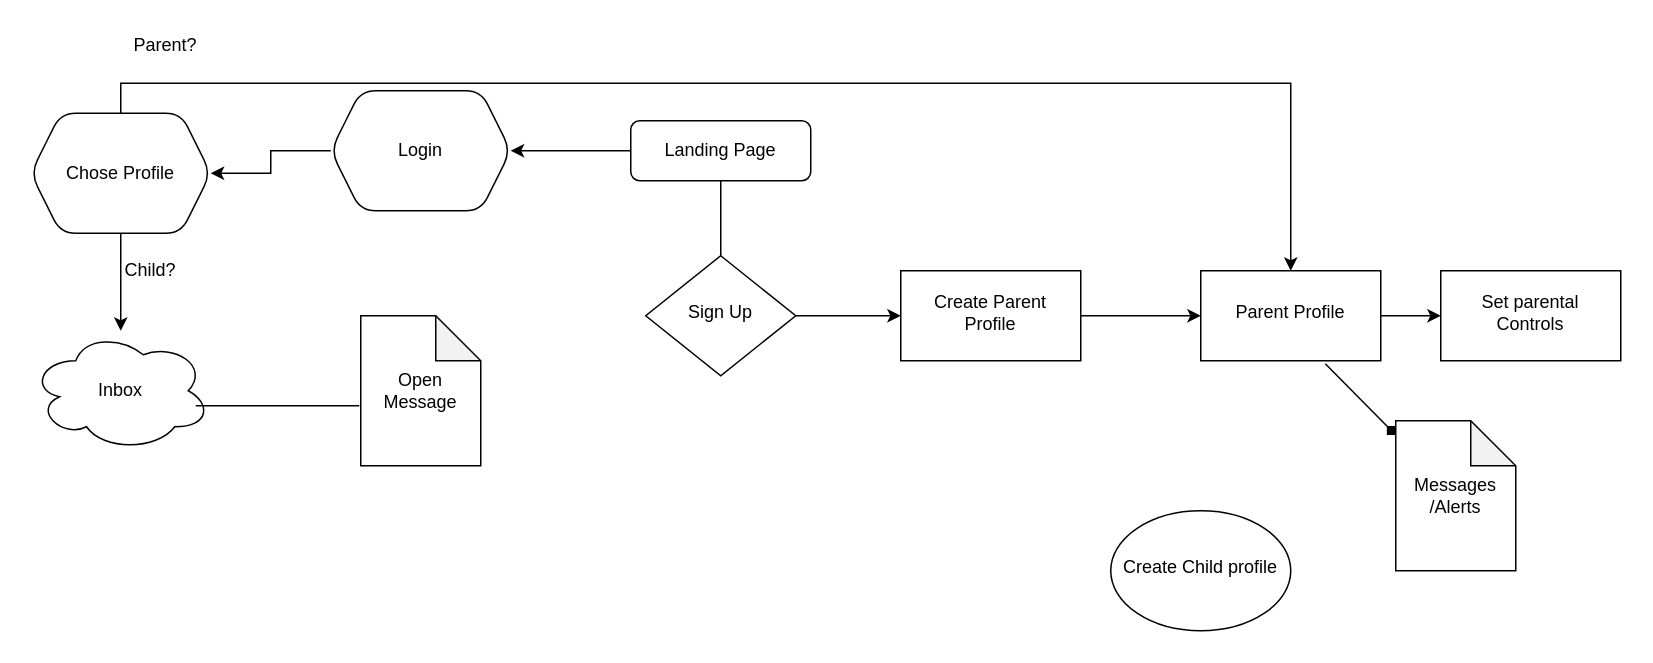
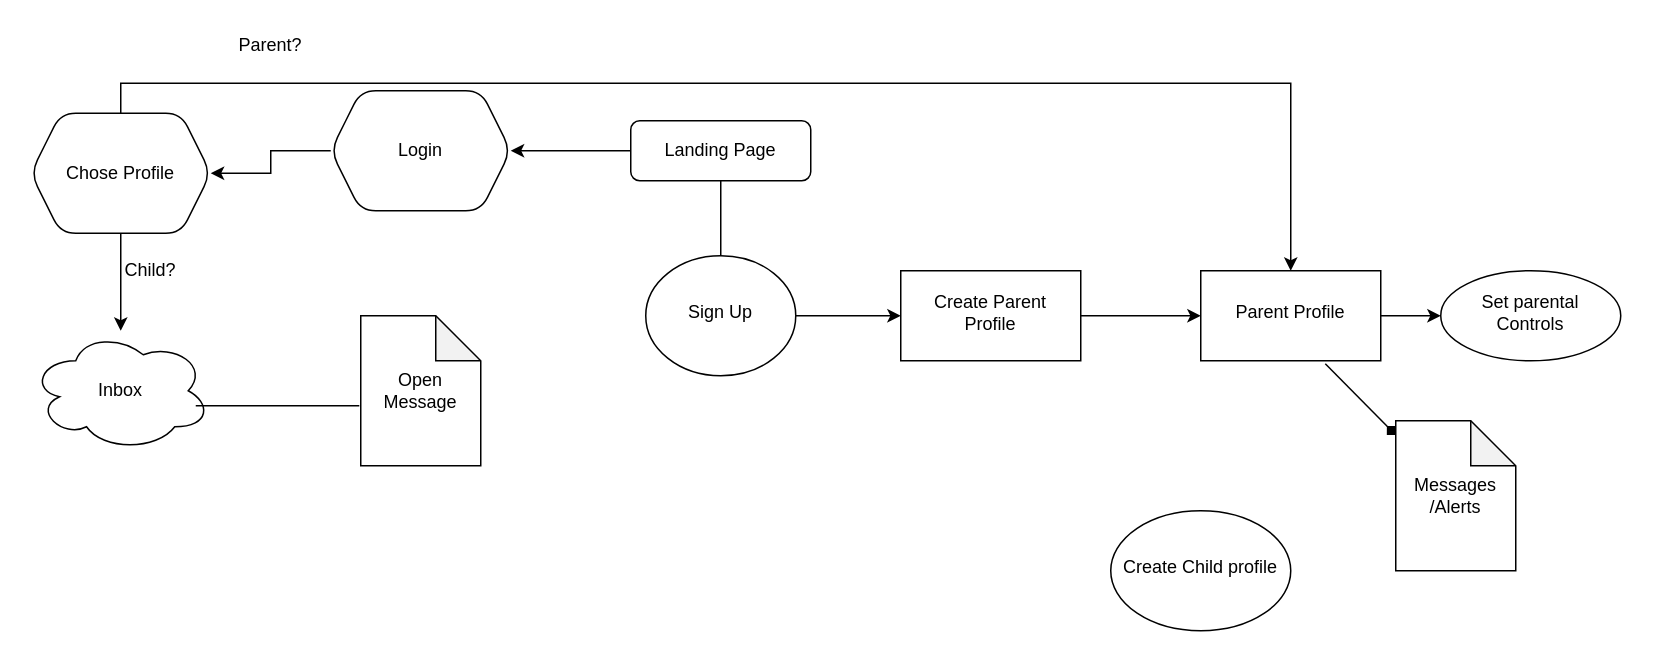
(166, 46) -> (271, 46)
(721, 316) -> (721, 316)
(1531, 316) -> (1531, 316)
